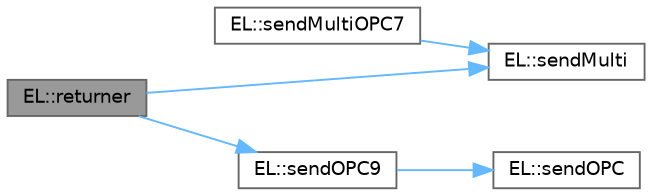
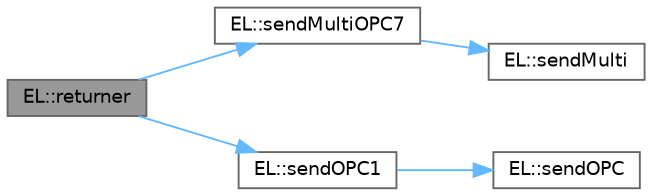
(308, 81) -> (188, 65)
(318, 170) -> (318, 170)
